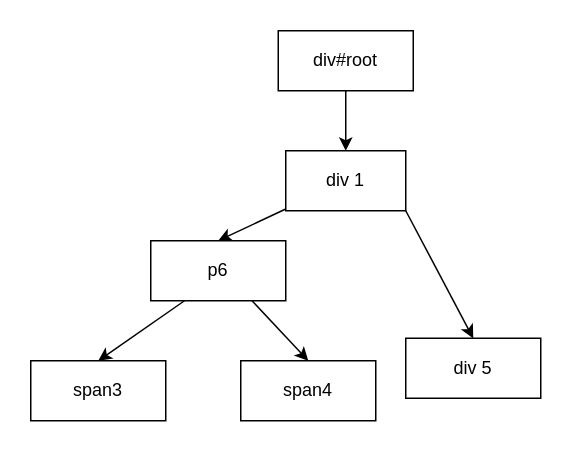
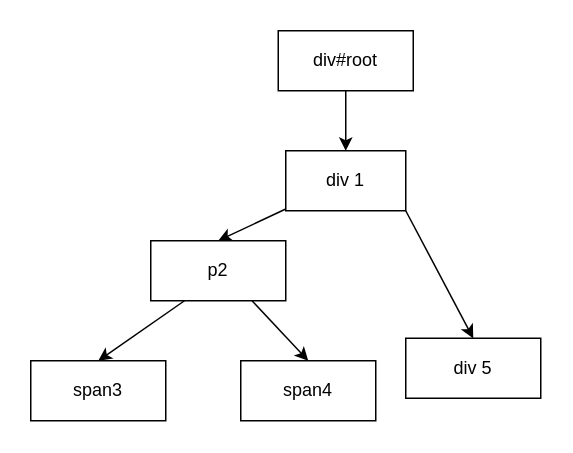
(218, 271) -> (218, 271)
